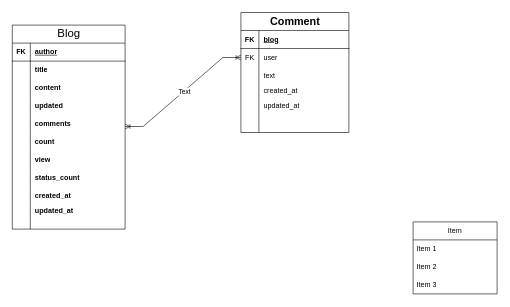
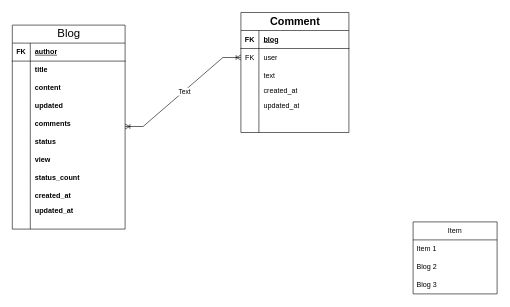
(45, 142) -> (47, 142)
(428, 267) -> (427, 267)
(428, 285) -> (427, 285)
